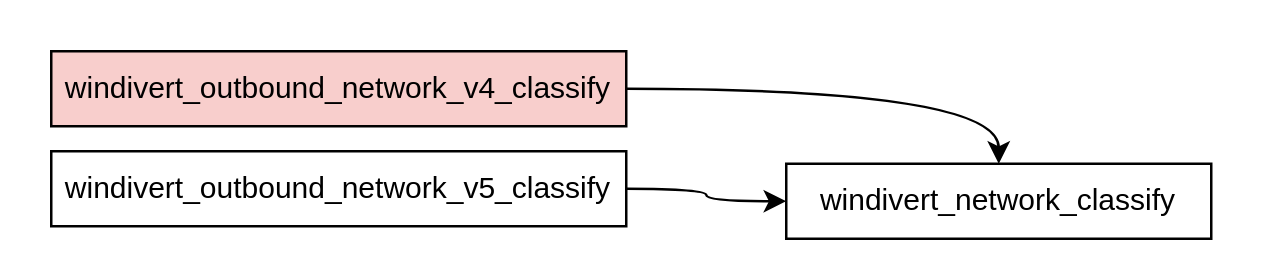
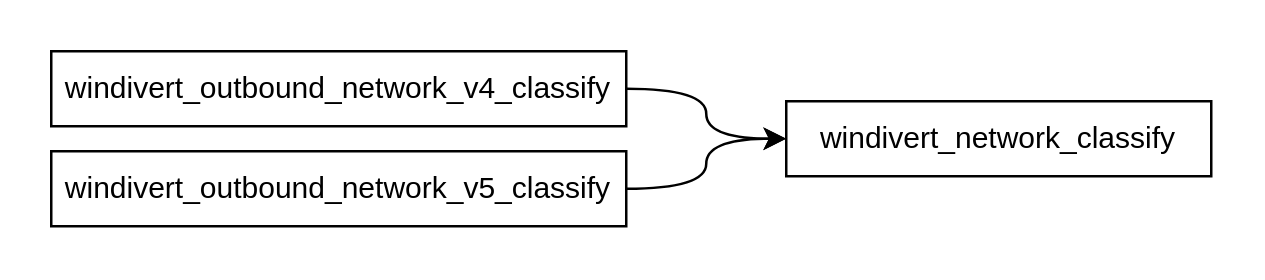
(339, 89) -> (339, 89)
(999, 201) -> (999, 139)
